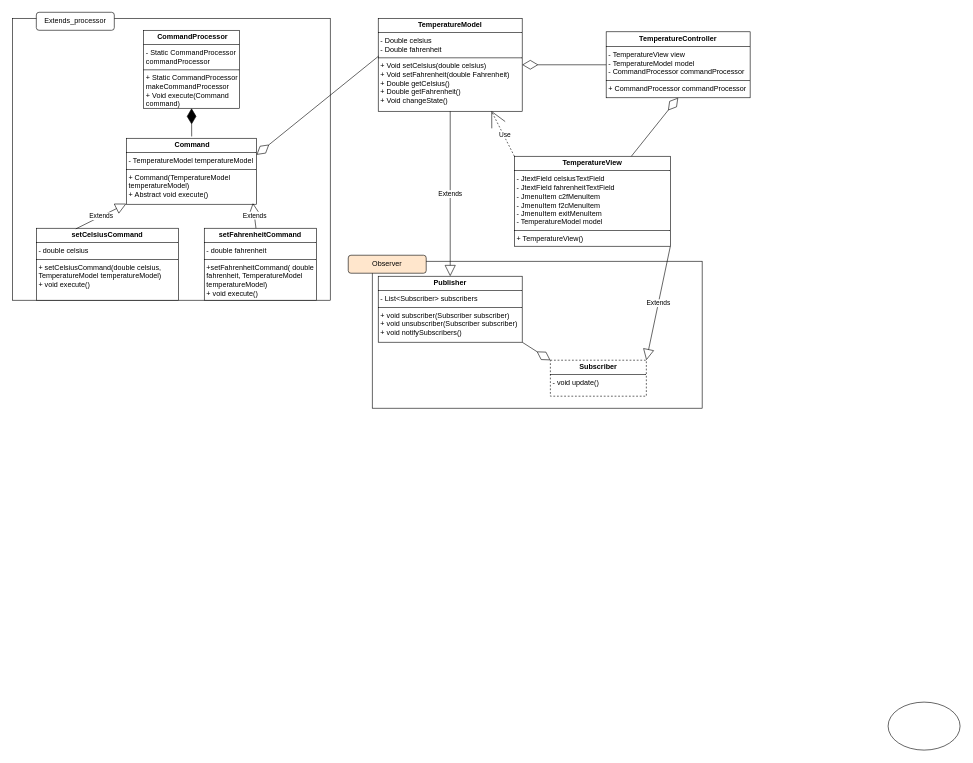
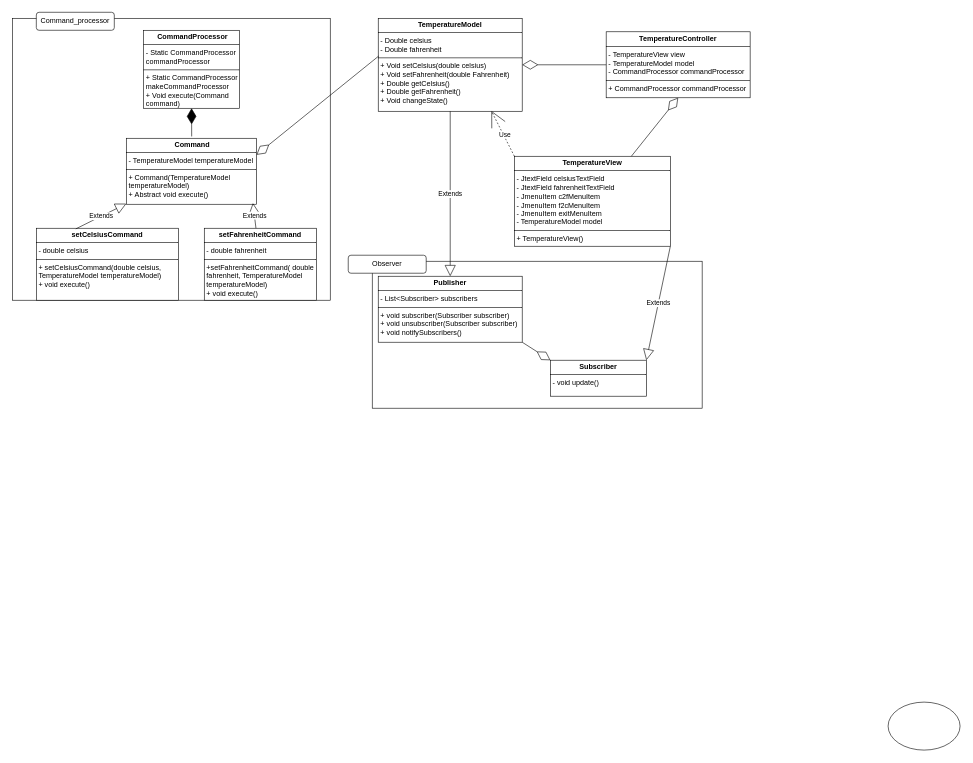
(75, 21) -> (75, 21)
(387, 264) -> (387, 264)
(599, 378) -> (599, 378)
